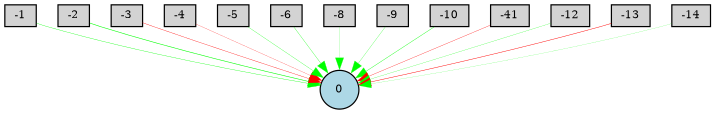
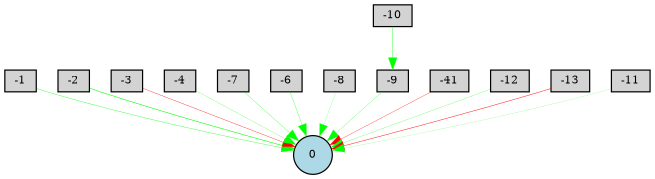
(233, 16) -> (233, 81)
(691, 16) -> (631, 81)
(400, 49) -> (393, 42)
(253, 50) -> (241, 115)
